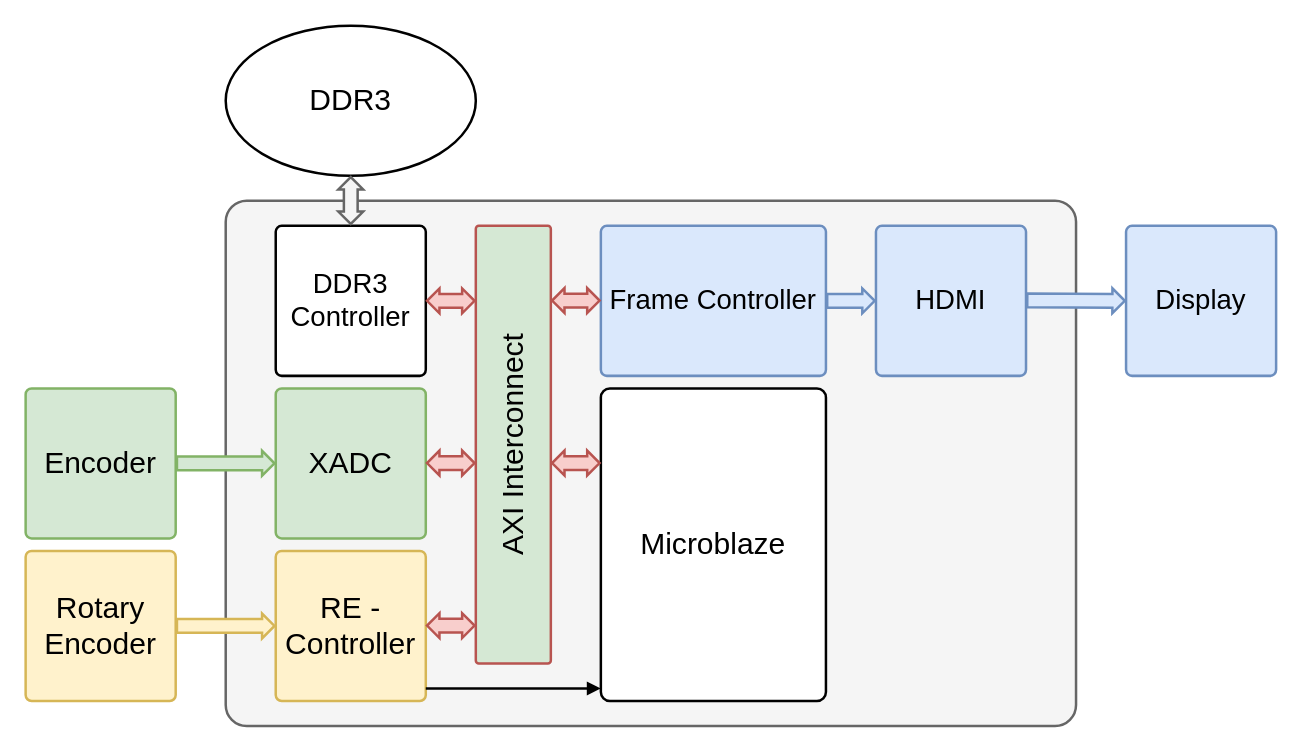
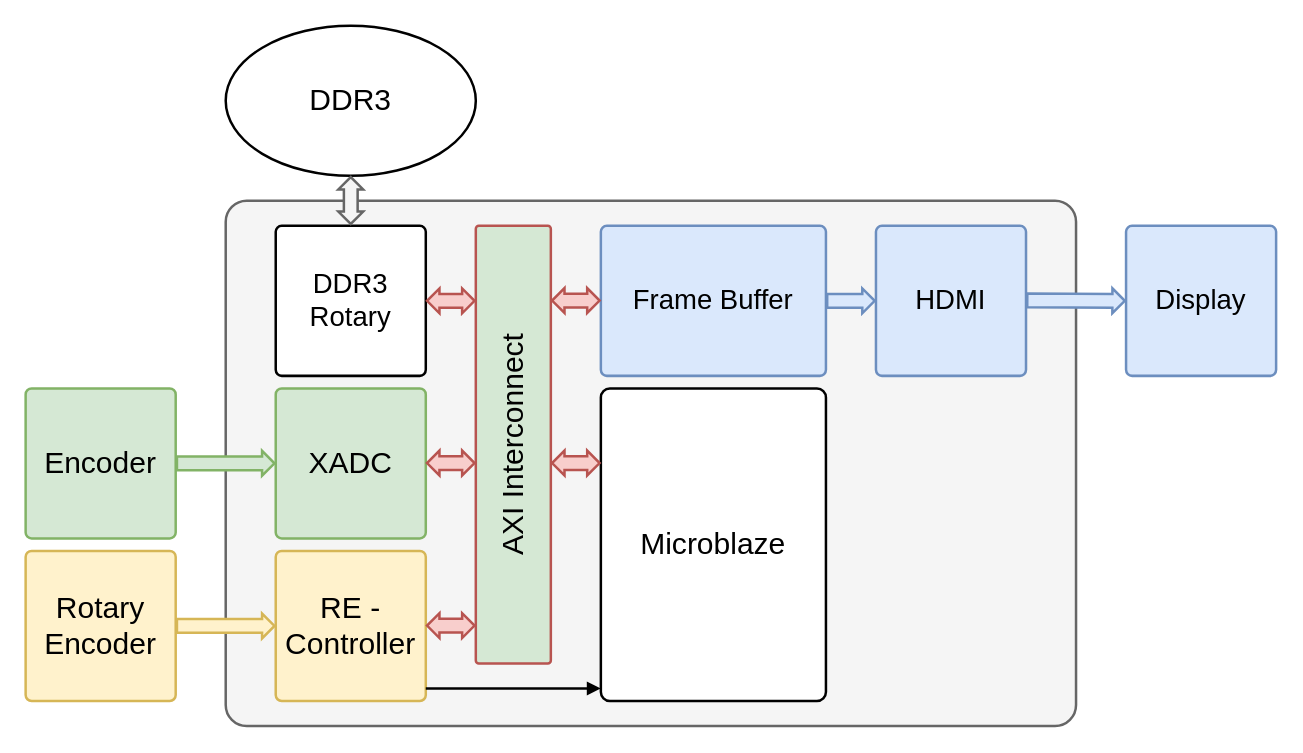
(351, 301) -> (351, 301)
(713, 301) -> (713, 301)
